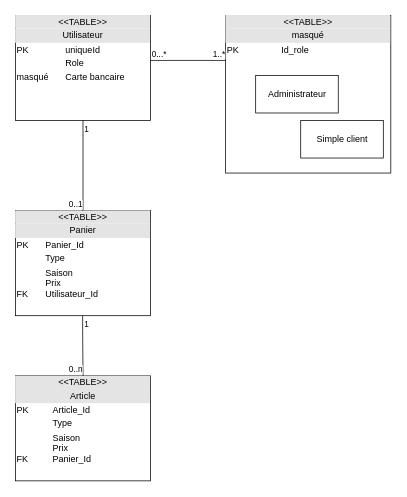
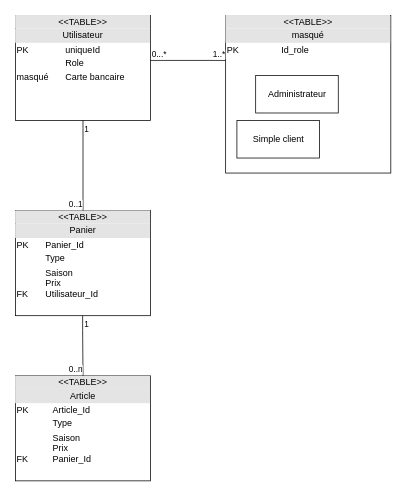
(342, 139) -> (278, 139)
